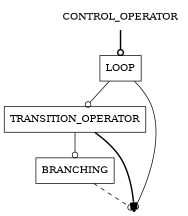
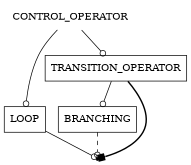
(121, 40) -> (35, 62)
(100, 92) -> (91, 41)
